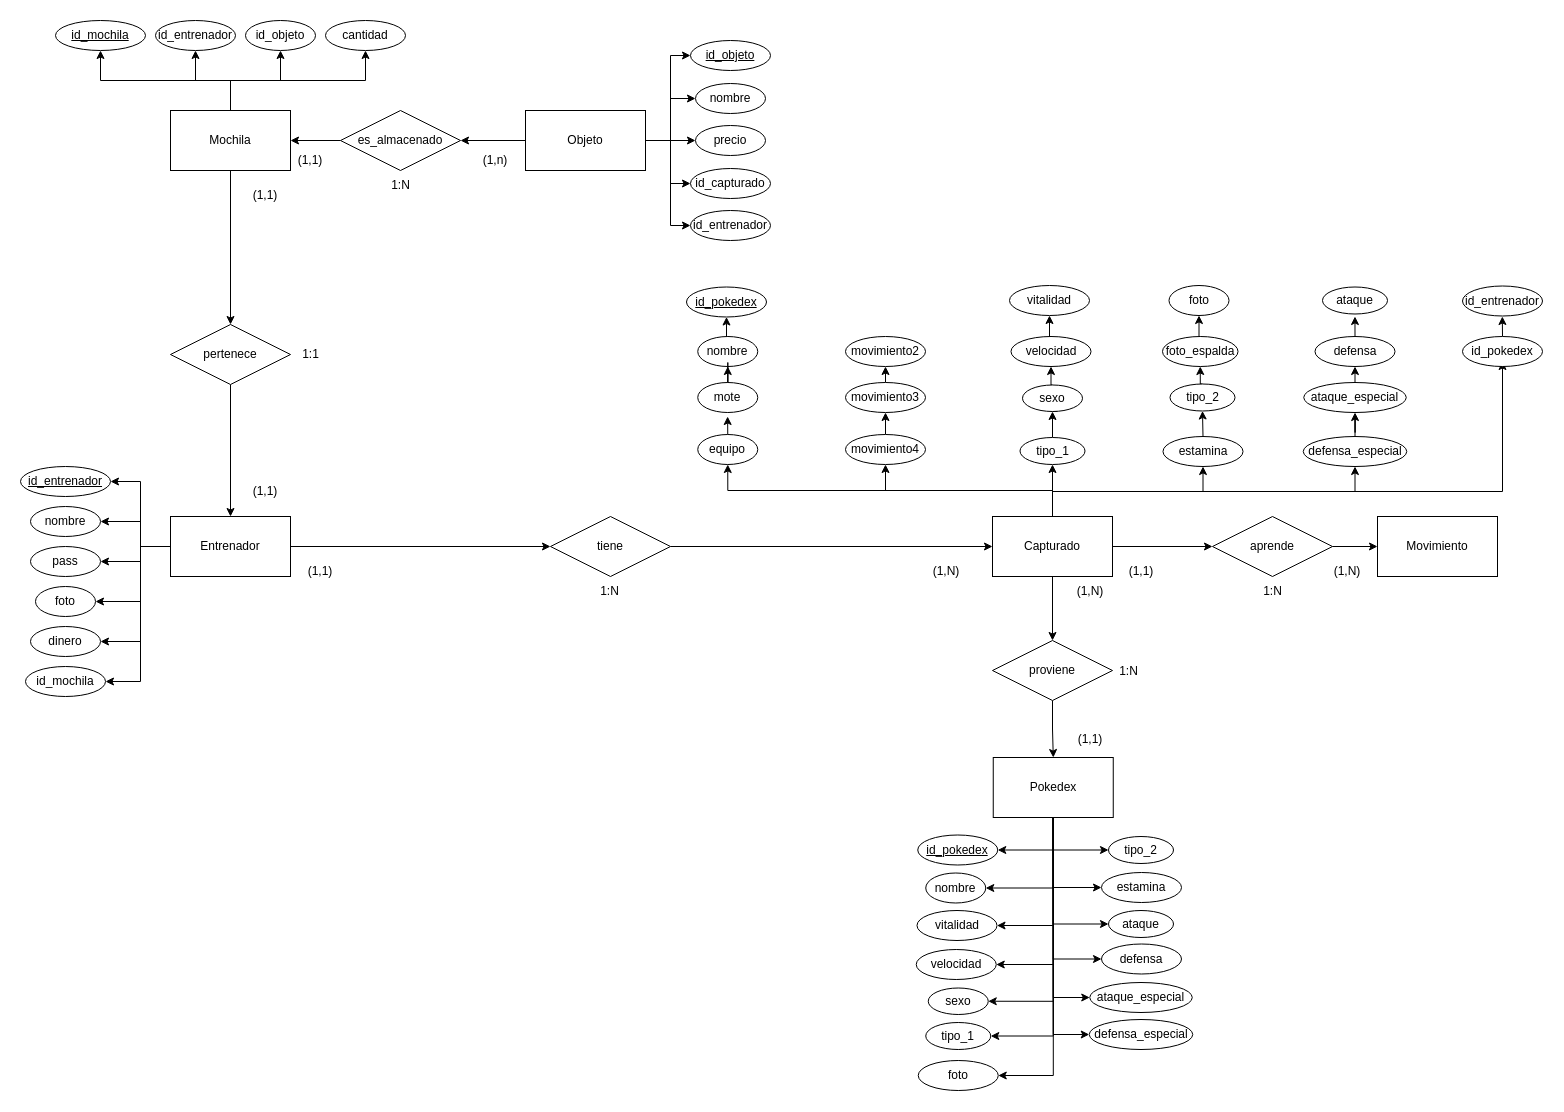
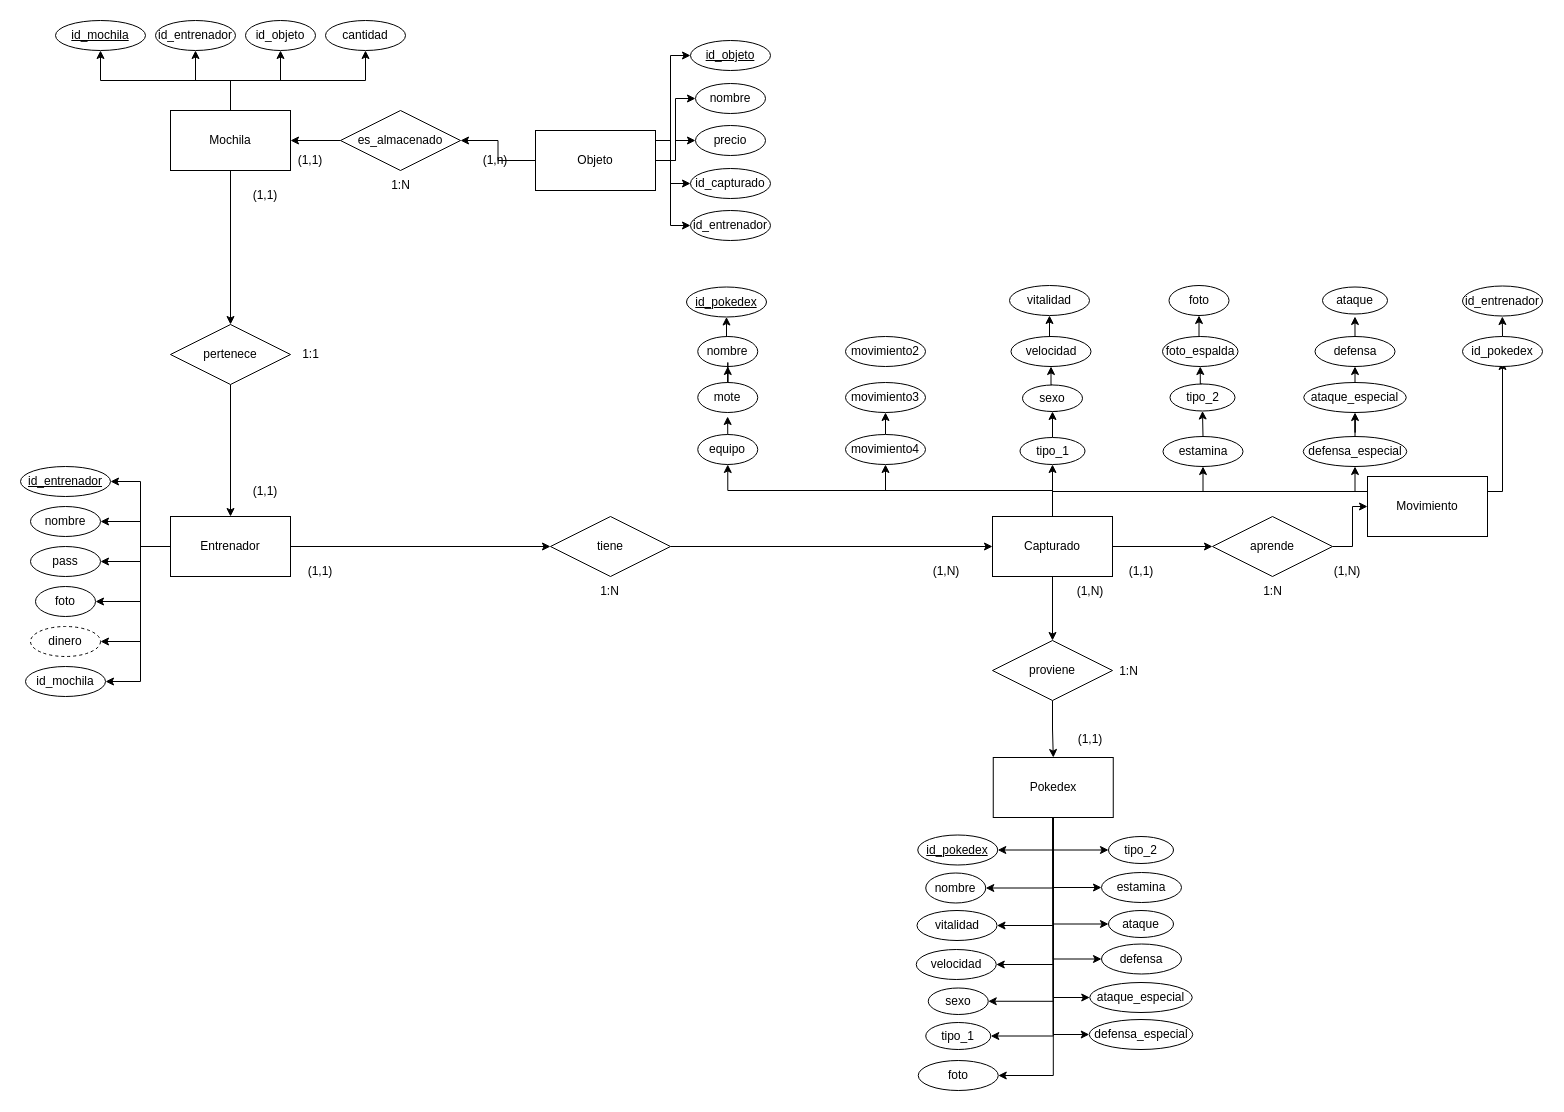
(586, 141) -> (596, 161)
(886, 378) -> none
(1438, 547) -> (1428, 507)
(66, 642) -> (66, 642)
